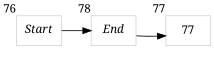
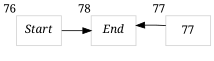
(147, 36) -> (155, 25)
